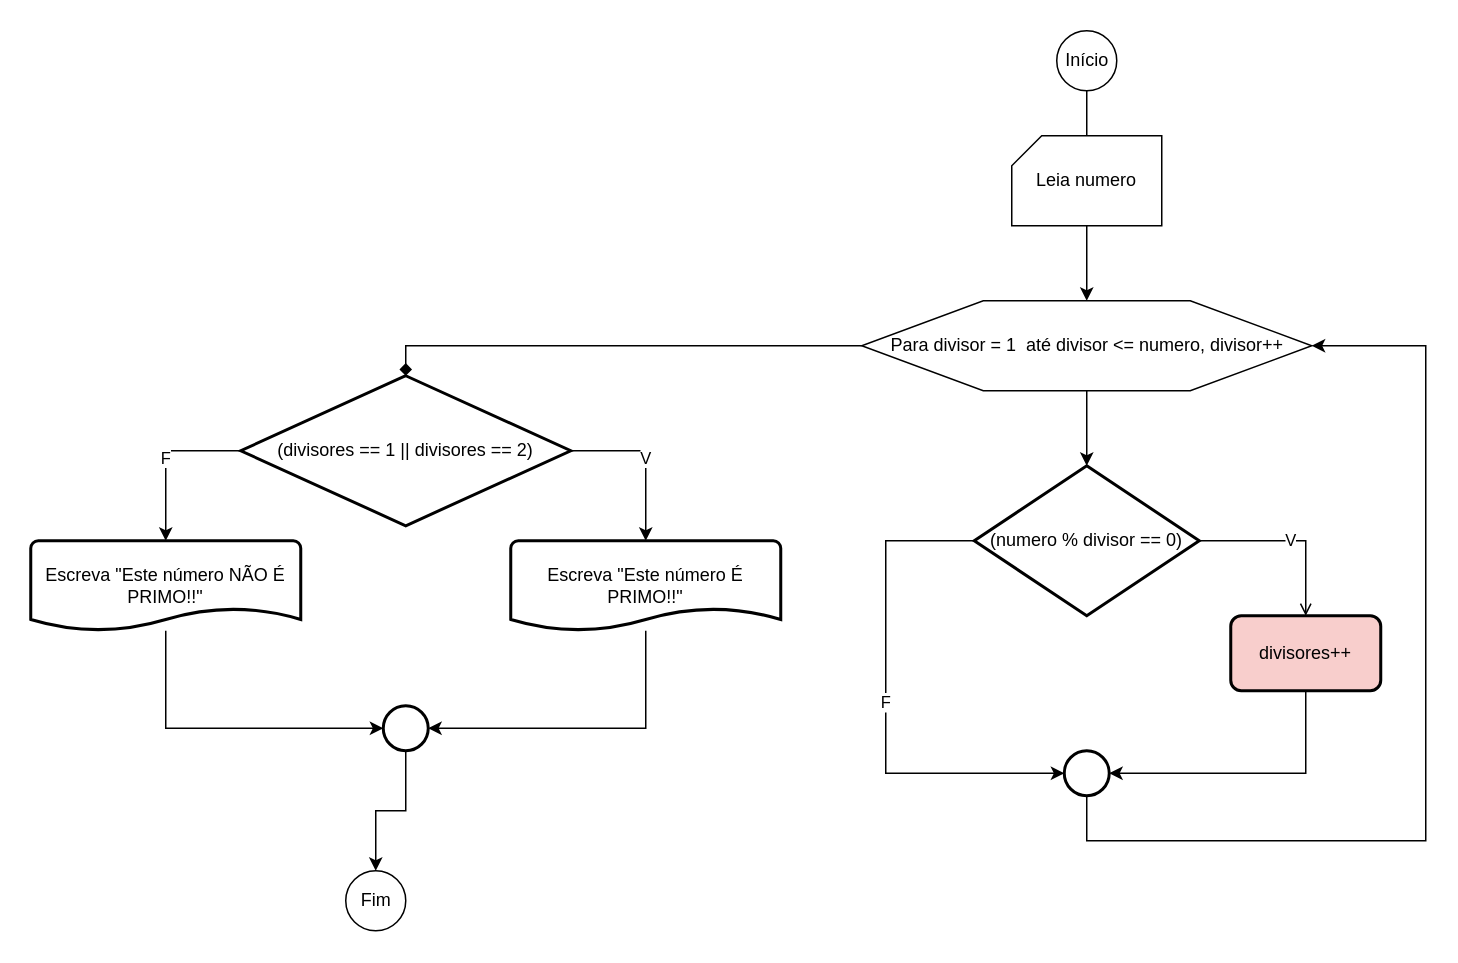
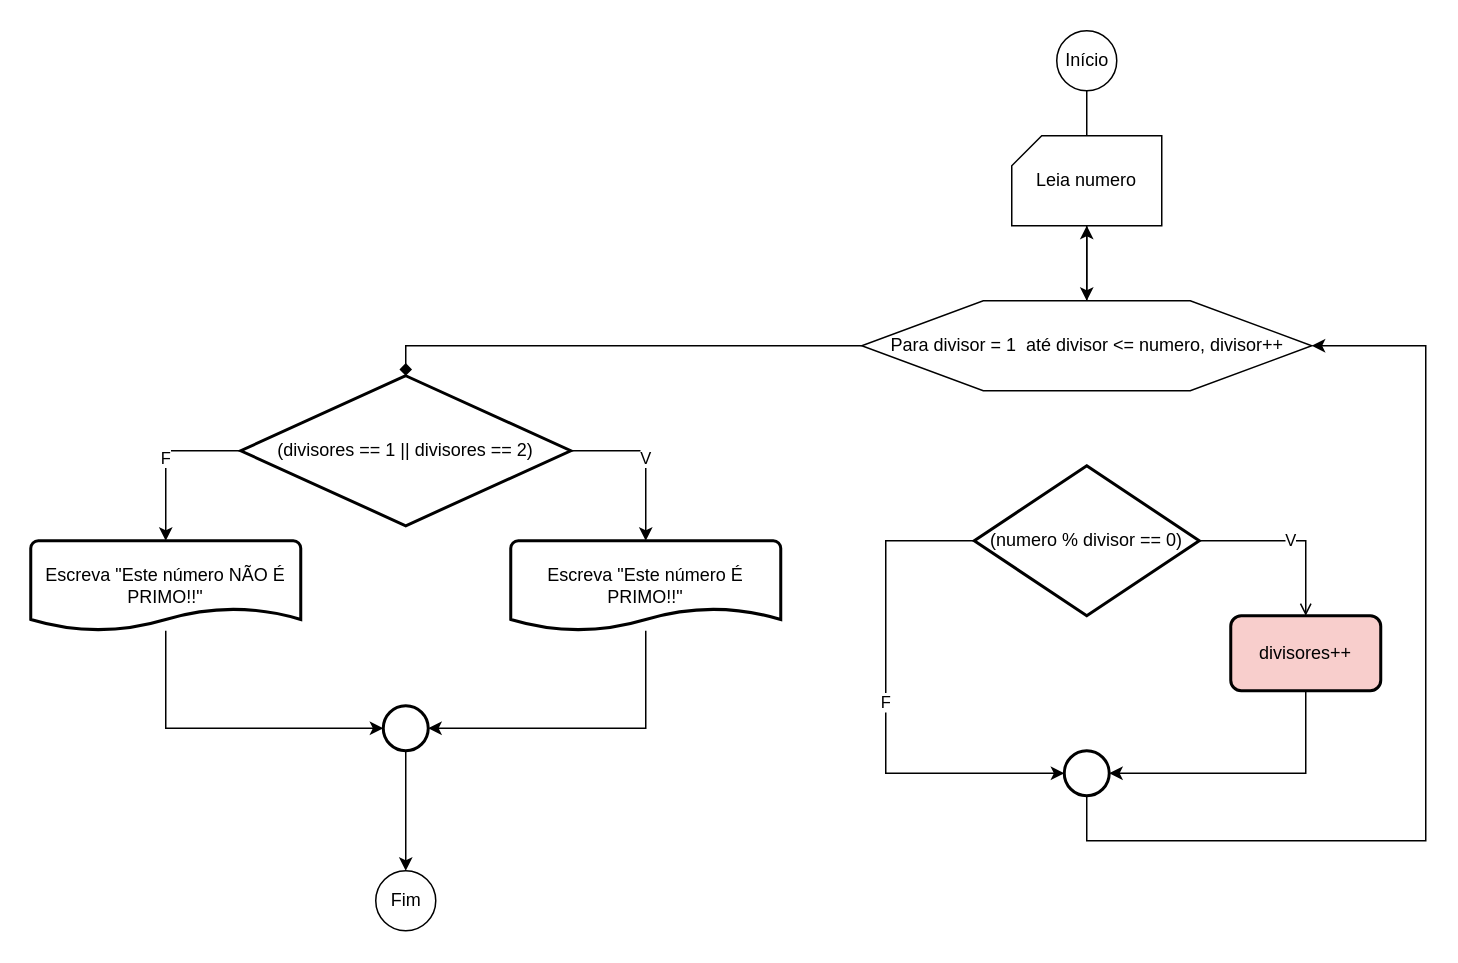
(1087, 423) -> (1087, 299)
(376, 901) -> (406, 901)
